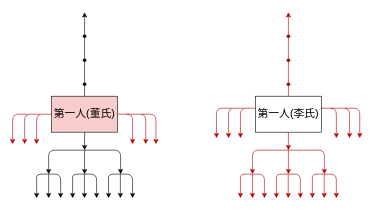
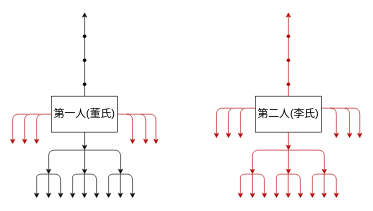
(84, 114) -> (84, 114)
(288, 114) -> (288, 114)
